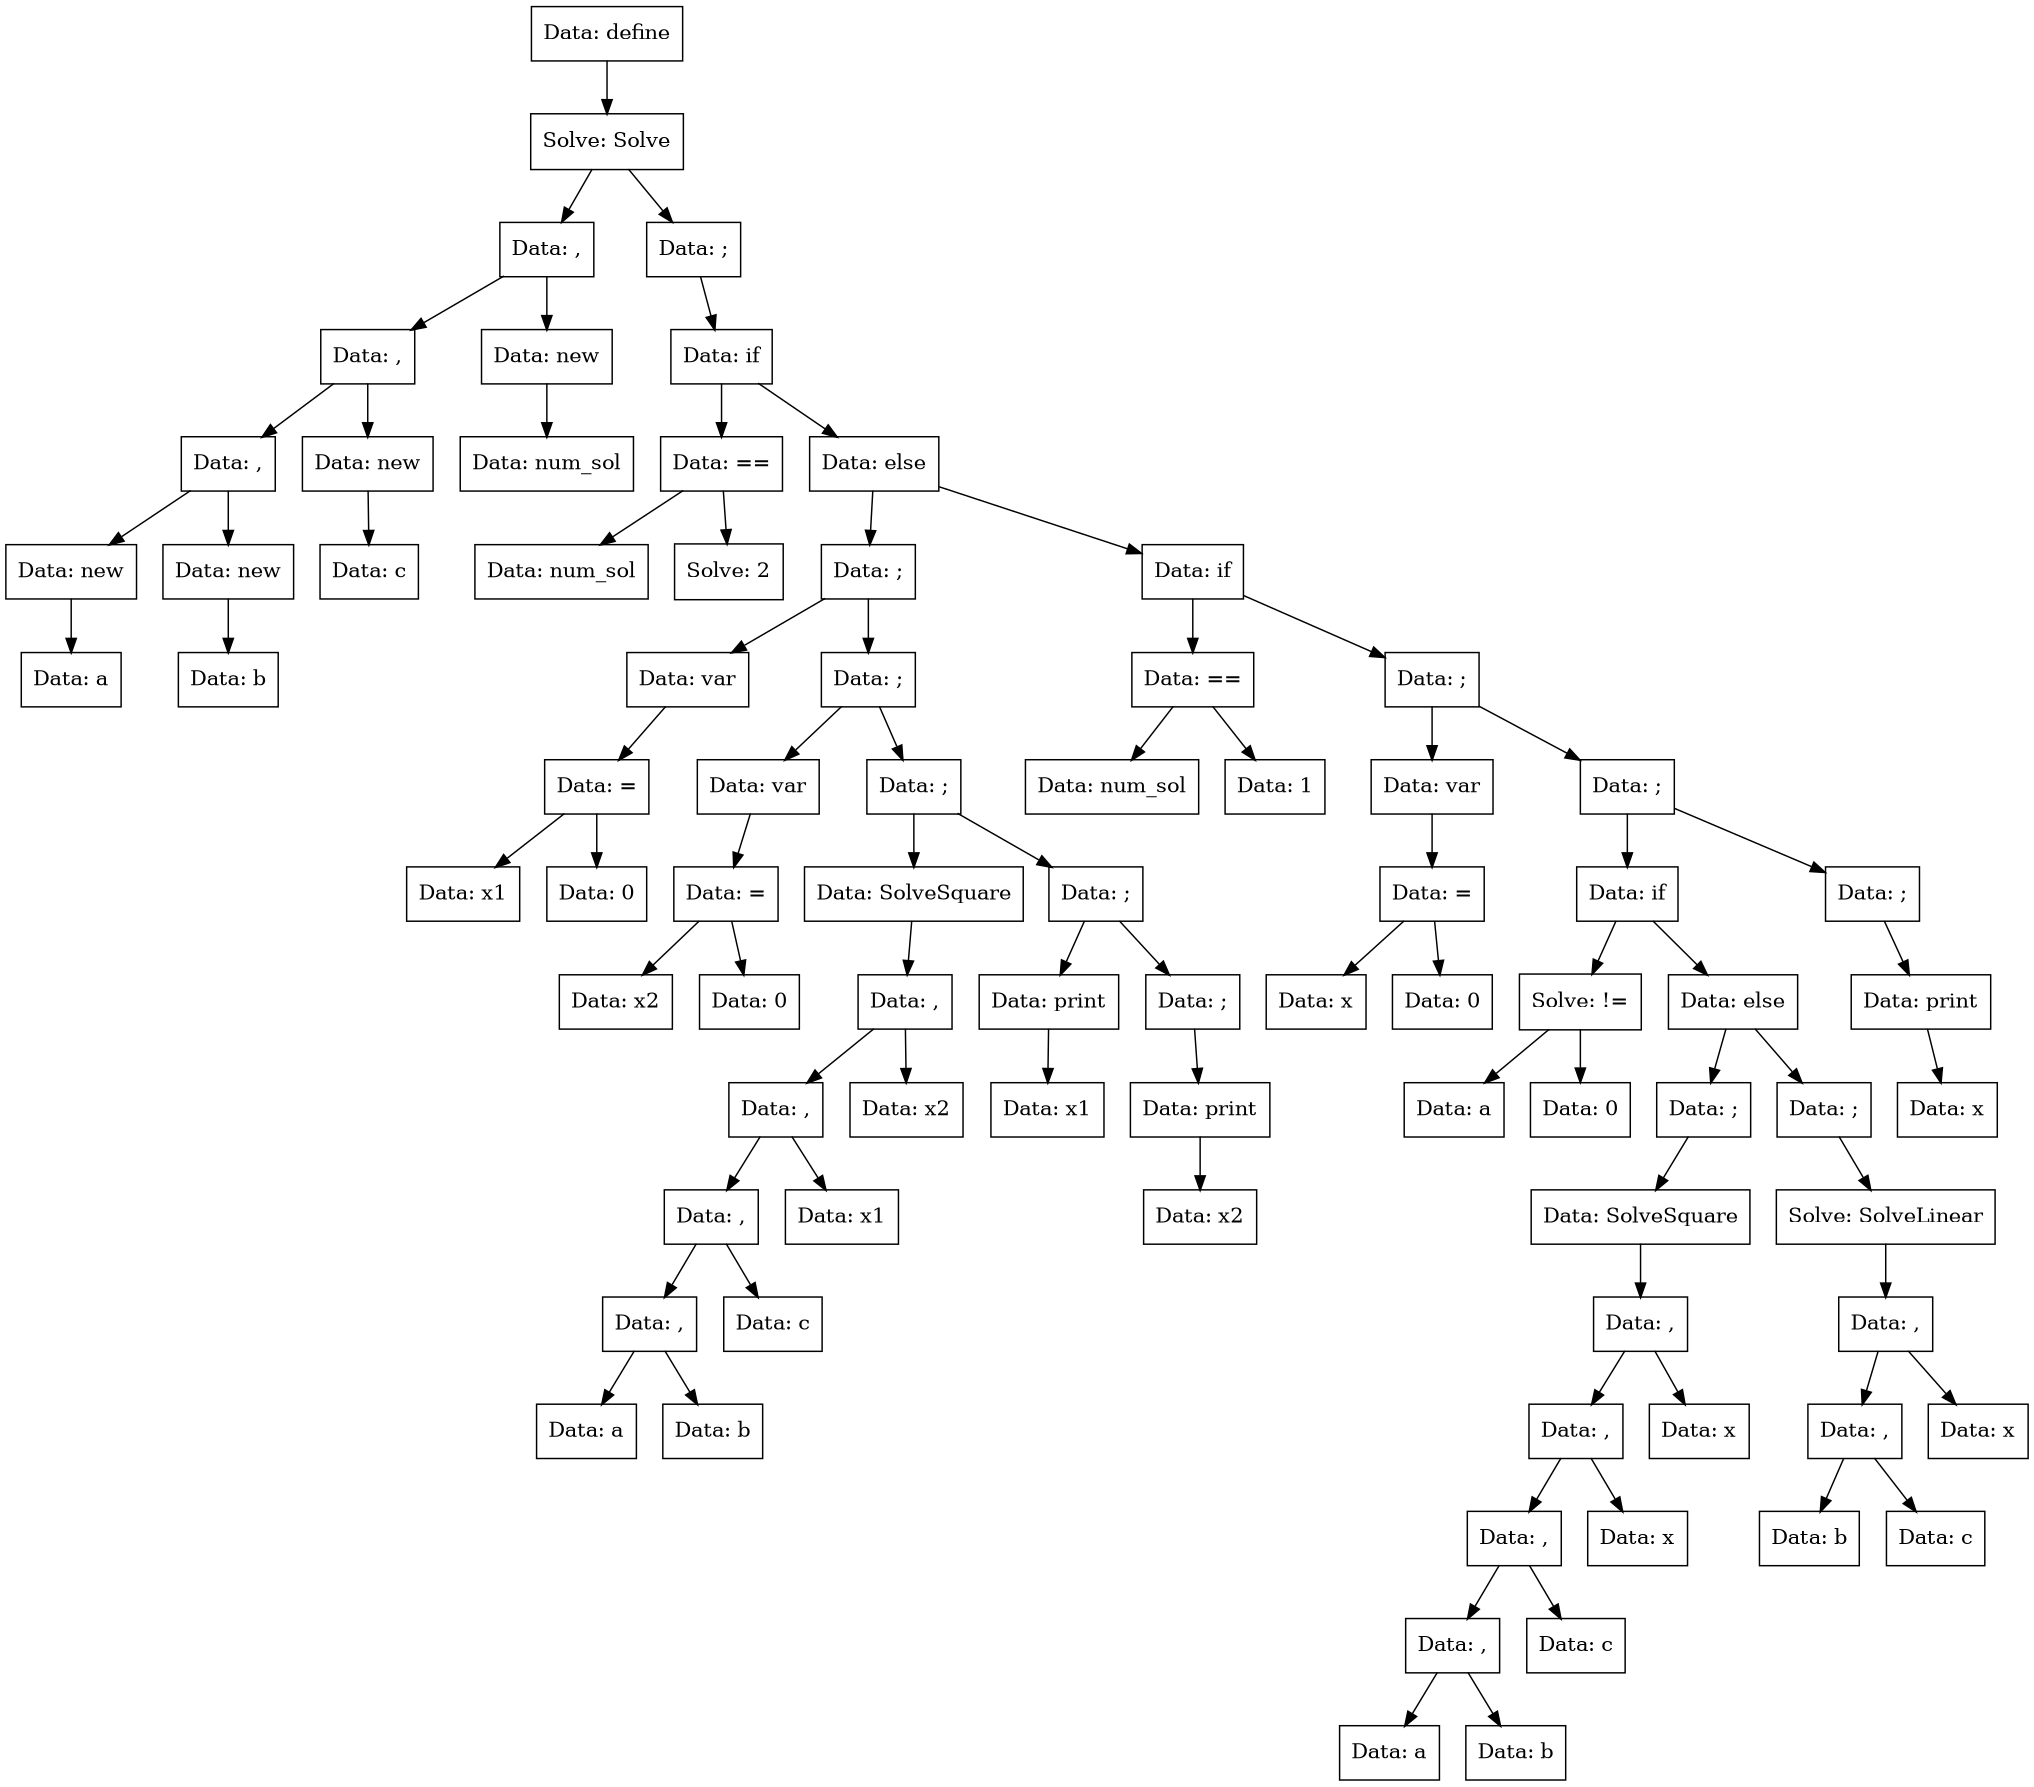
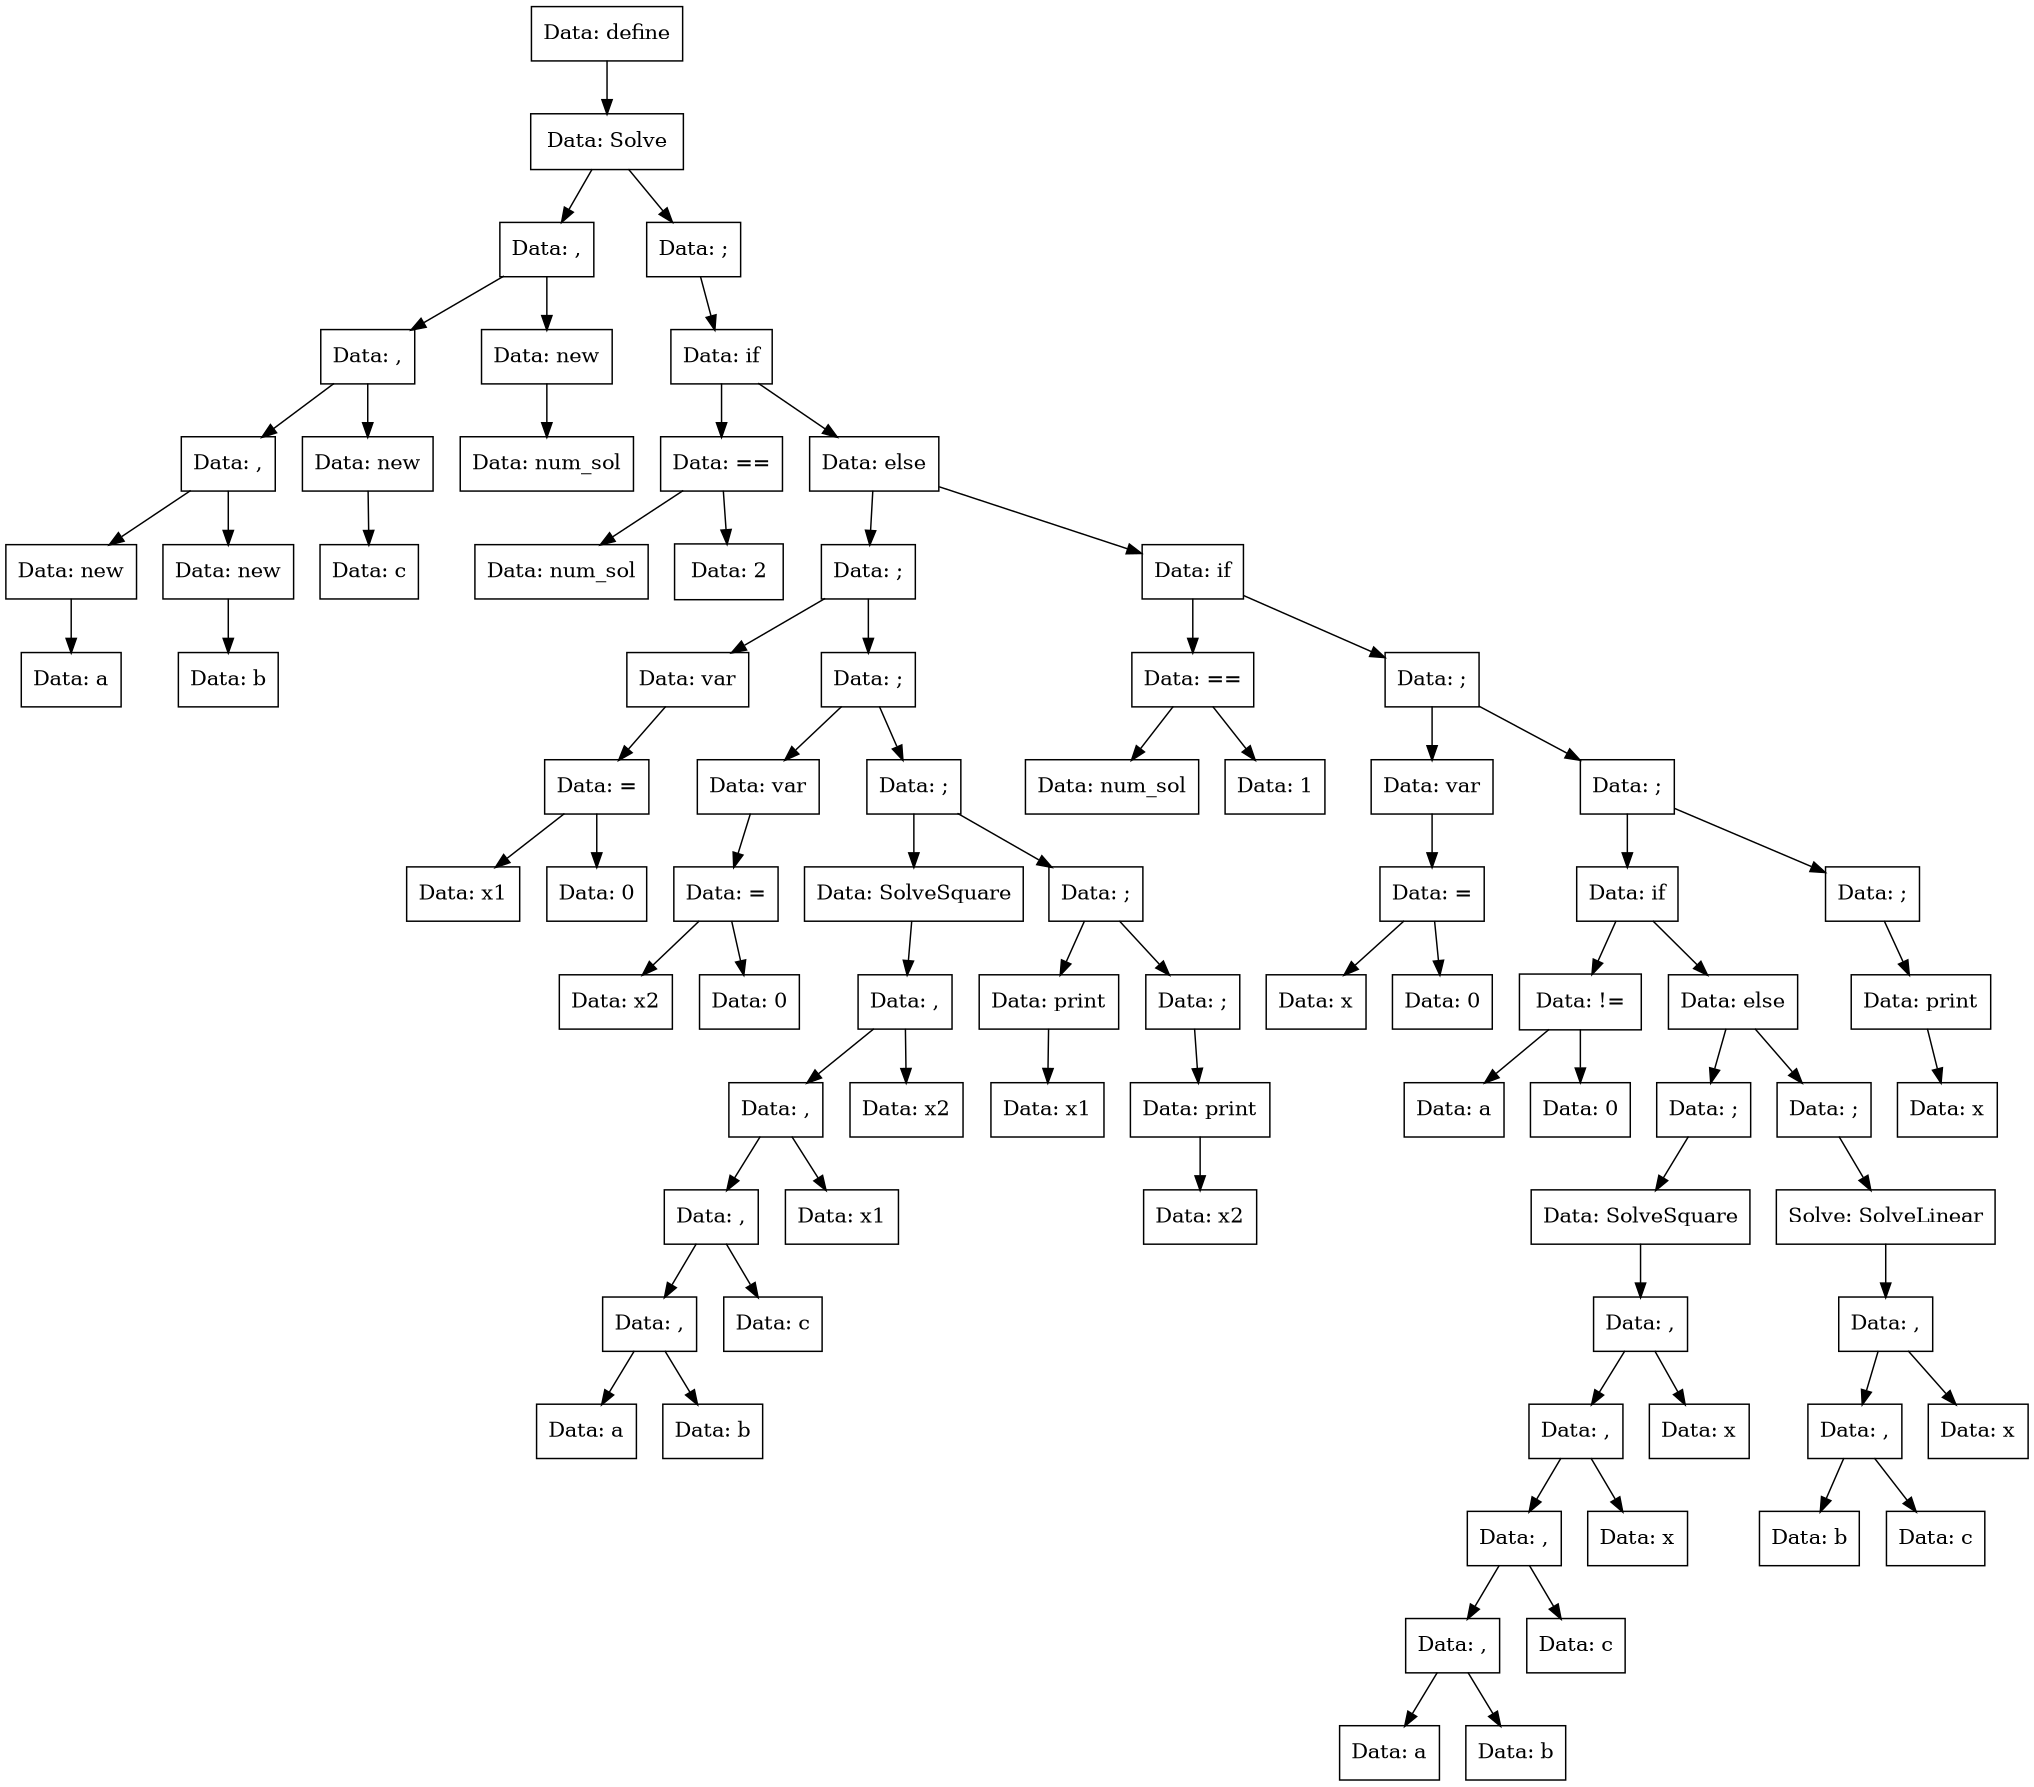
(607, 142) -> (607, 142)
(729, 572) -> (729, 572)
(1580, 1002) -> (1580, 1002)
